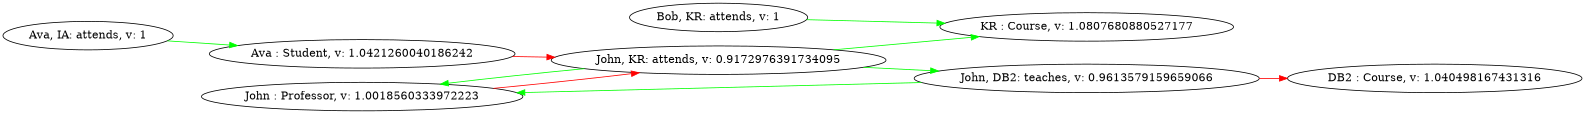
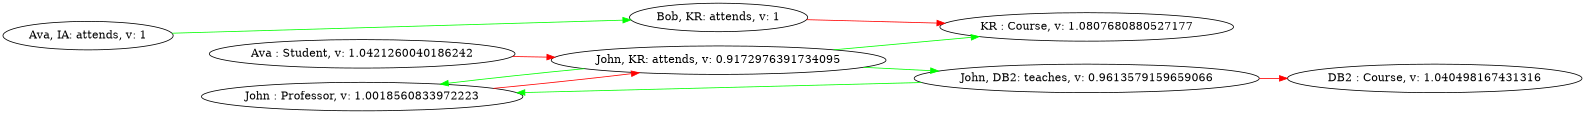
(872, 21) -> (872, 21)
(198, 43) -> (397, 27)
(362, 97) -> (362, 97)
